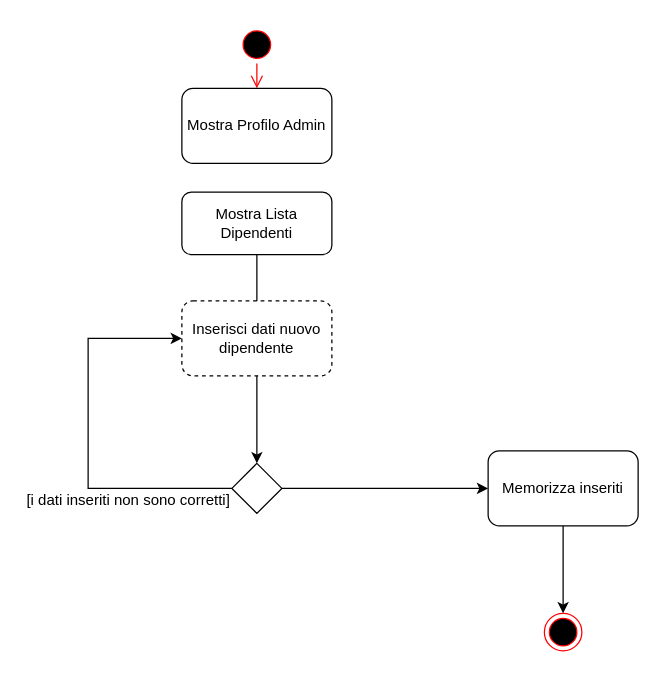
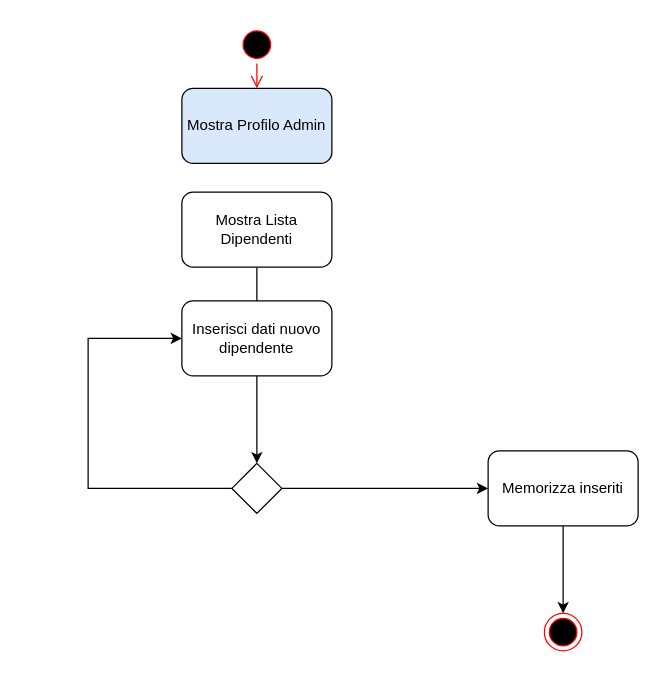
(257, 126) -> (257, 126)
(257, 223) -> (257, 229)
(257, 338) -> (257, 338)
(129, 501) -> none
